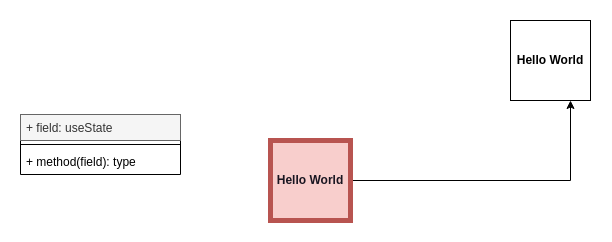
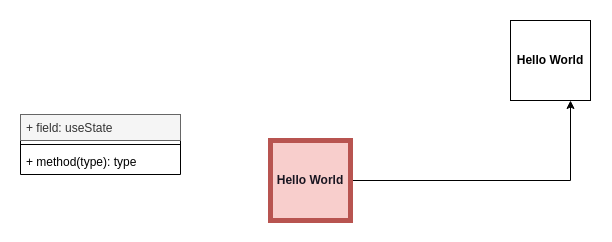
(89, 162) -> (89, 162)
